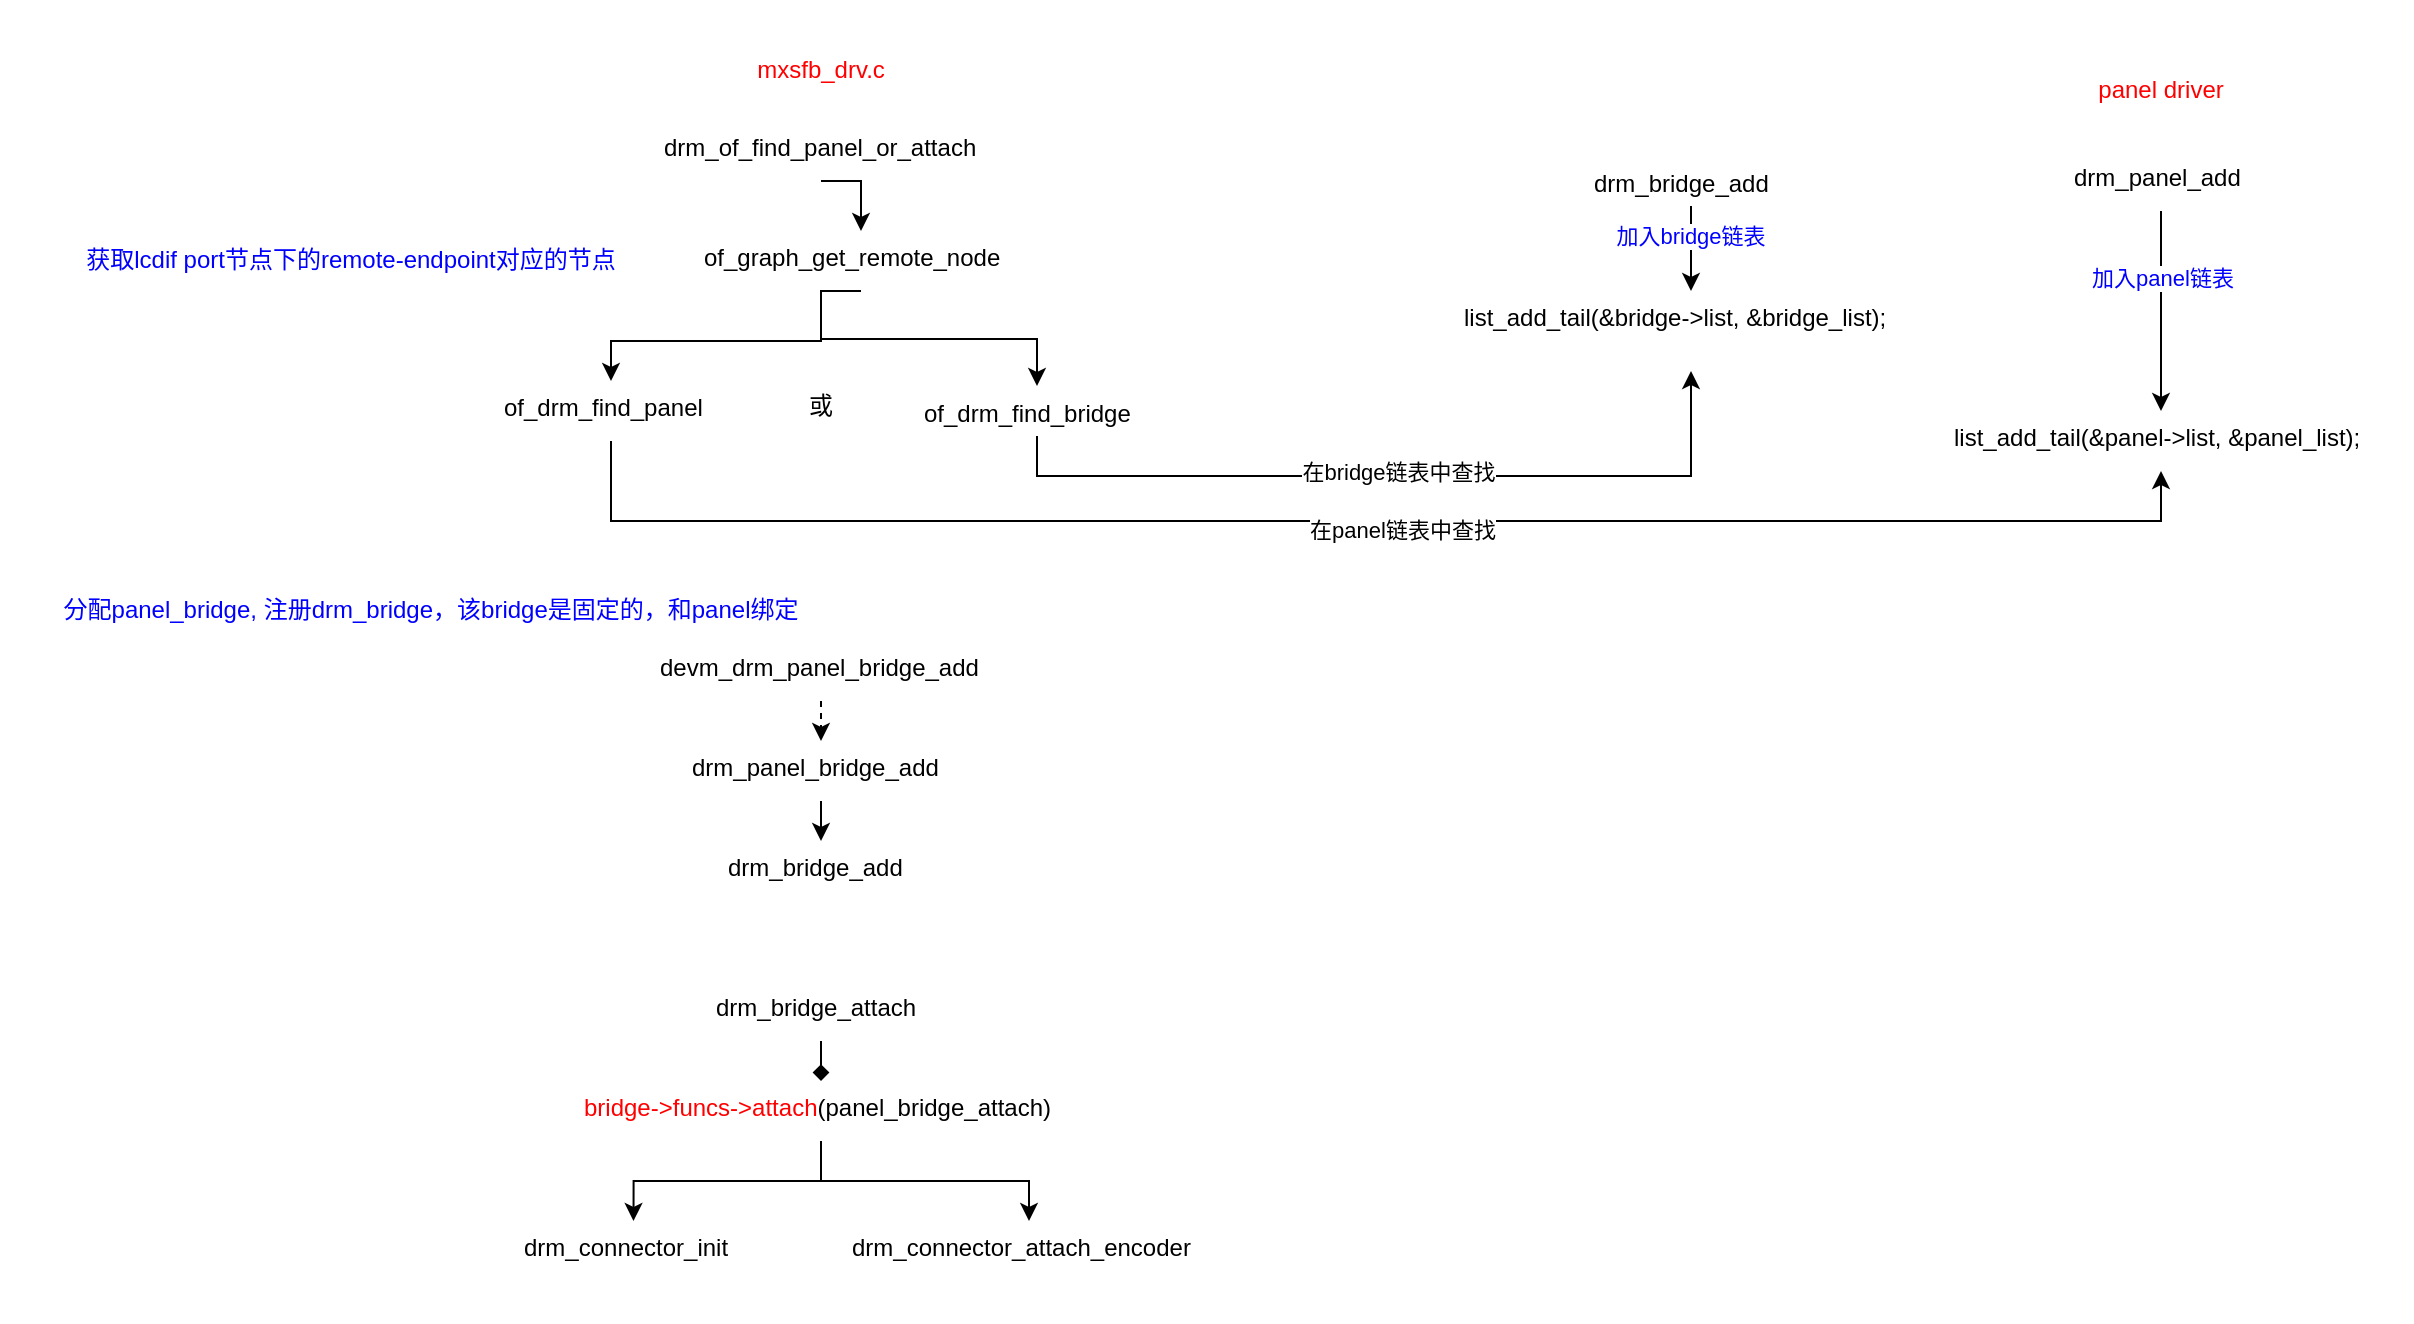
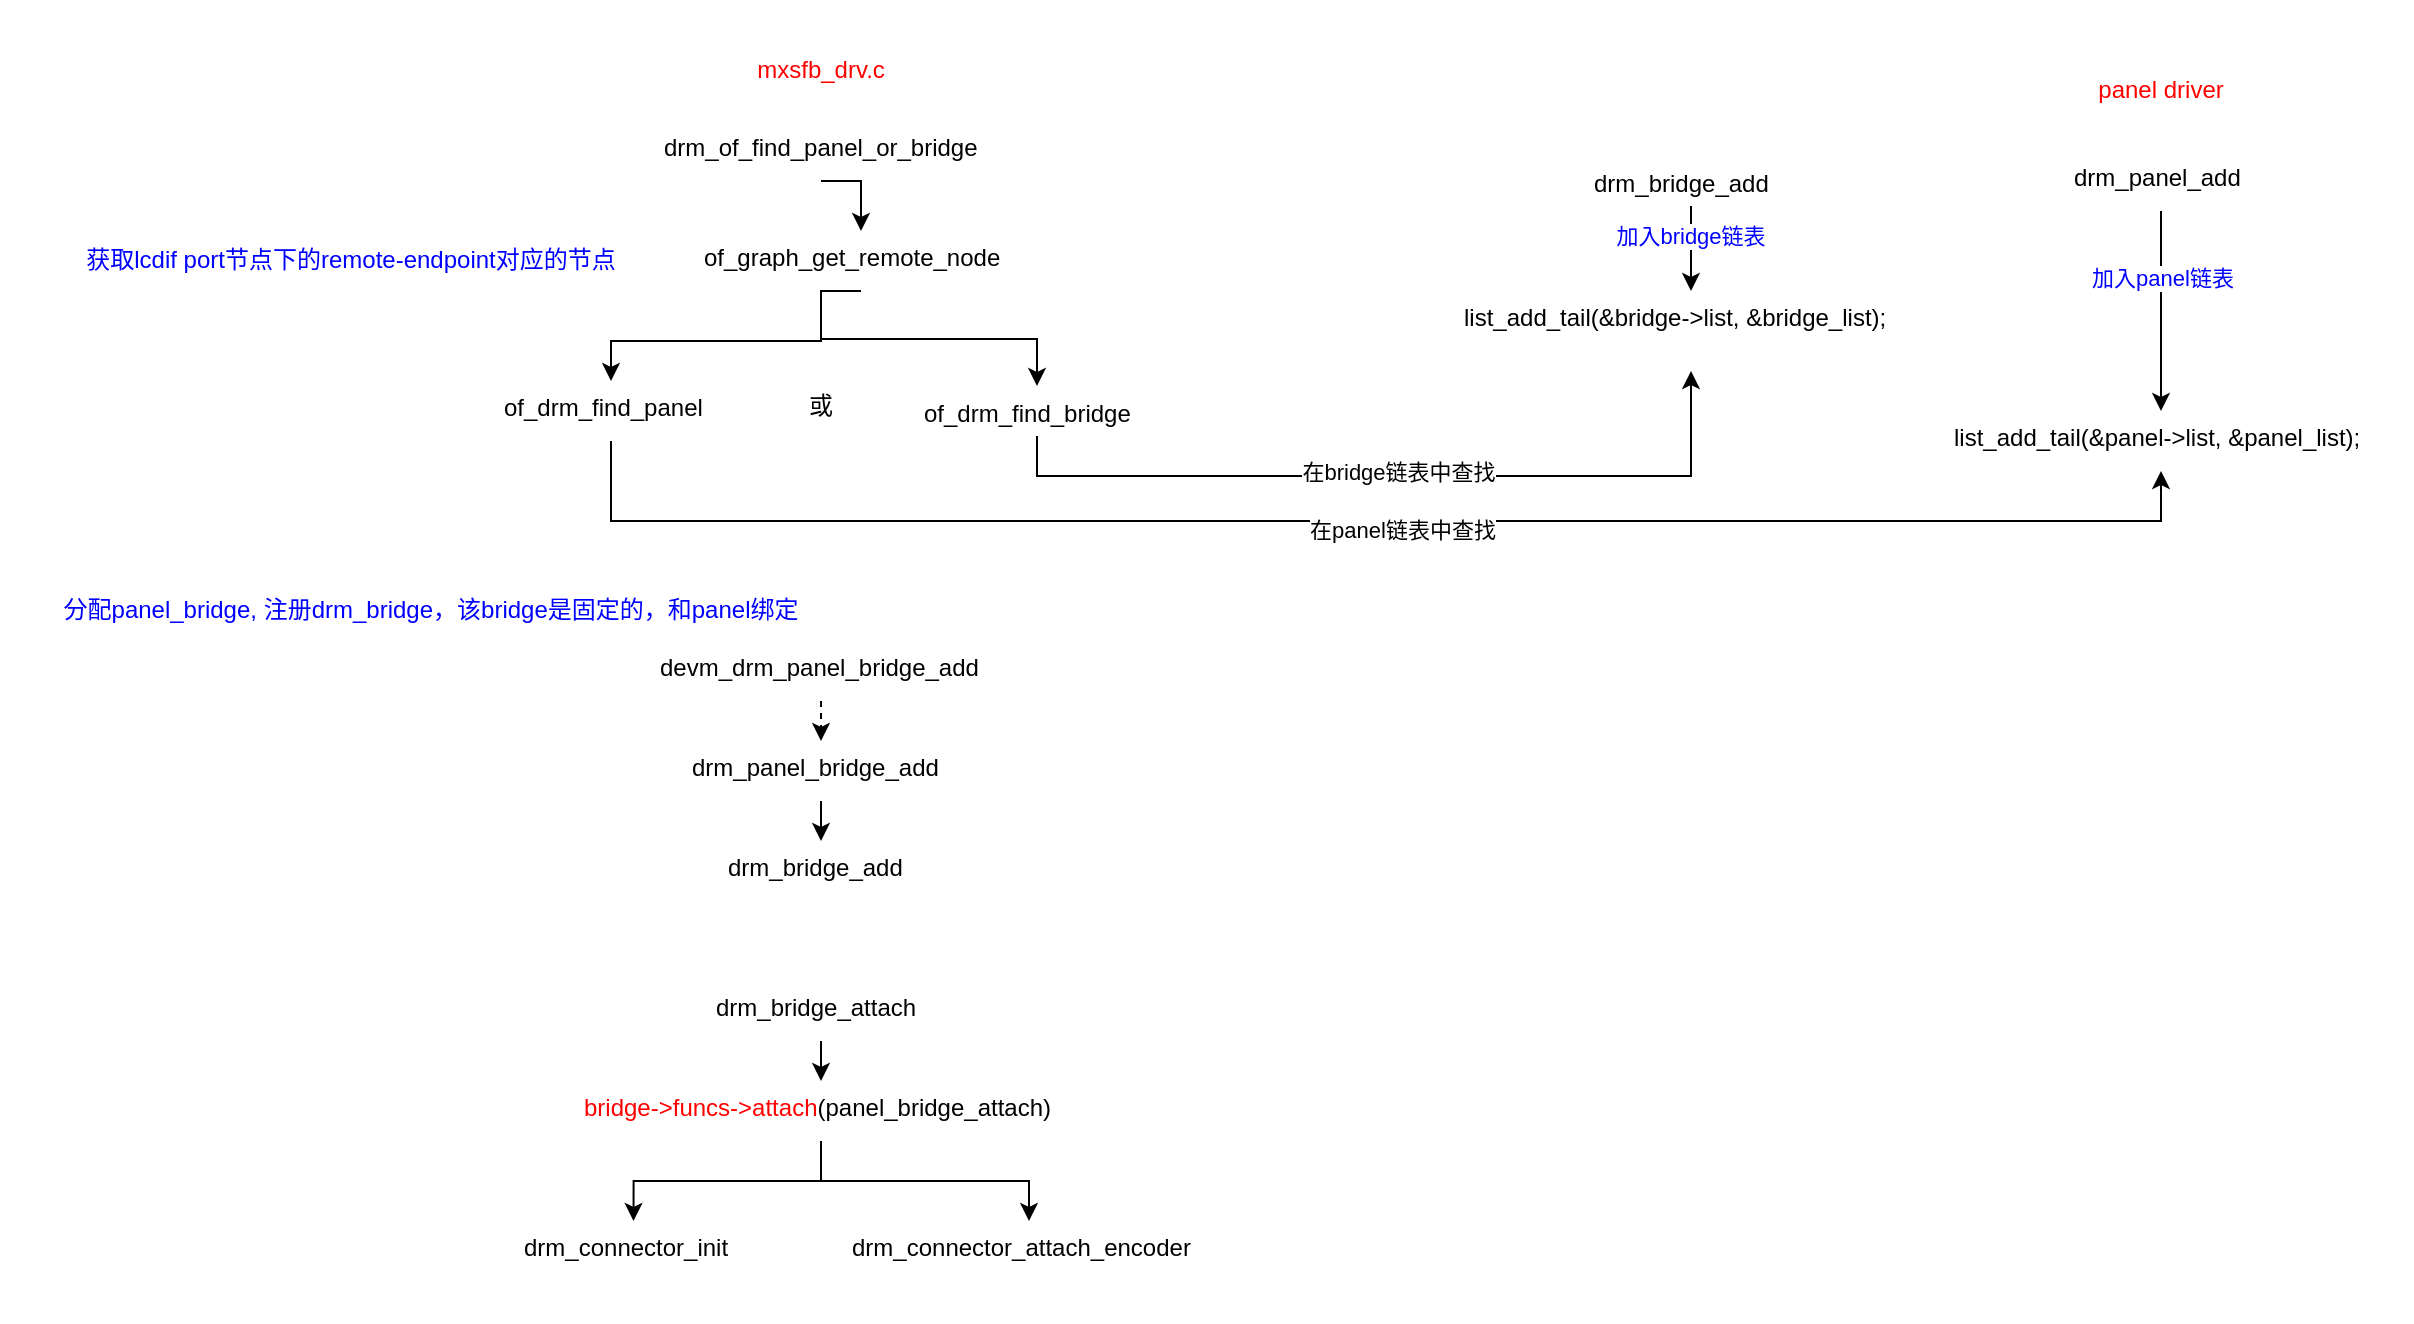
(823, 164) -> (823, 164)
(821, 1065) -> (821, 1066)
